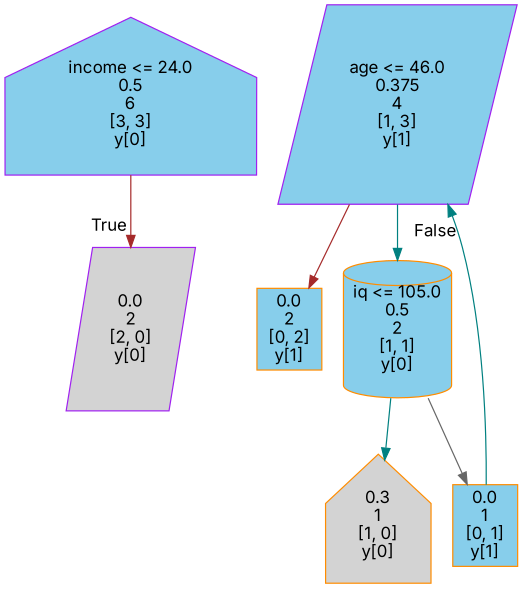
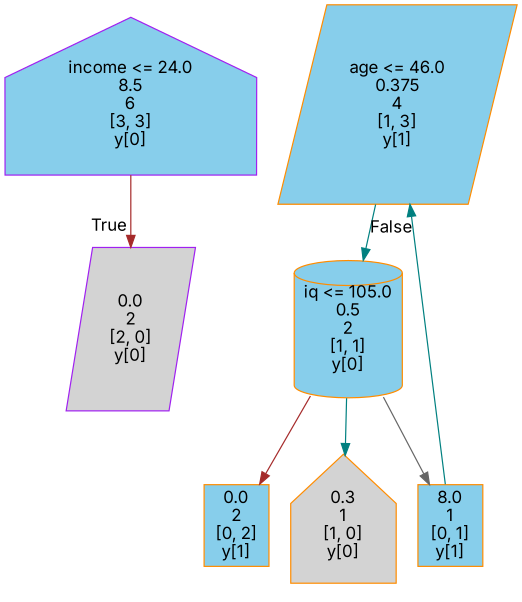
(131, 105) -> (131, 105)
(398, 105) -> (398, 105)
(332, 241) -> (288, 435)
(485, 526) -> (450, 526)
